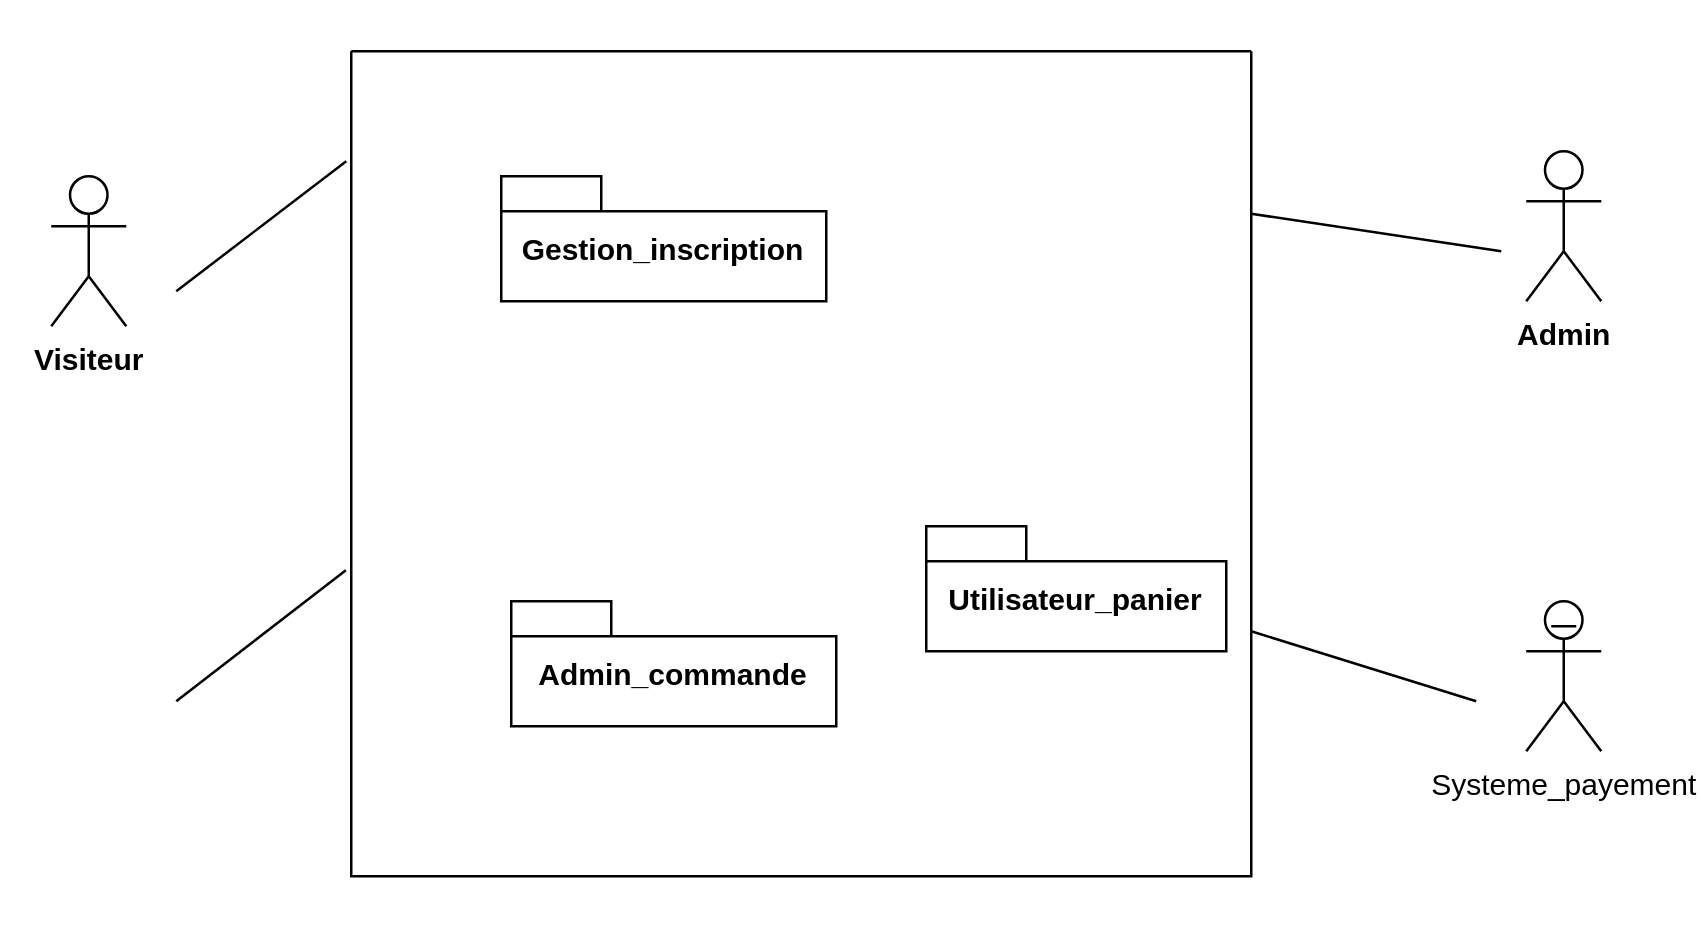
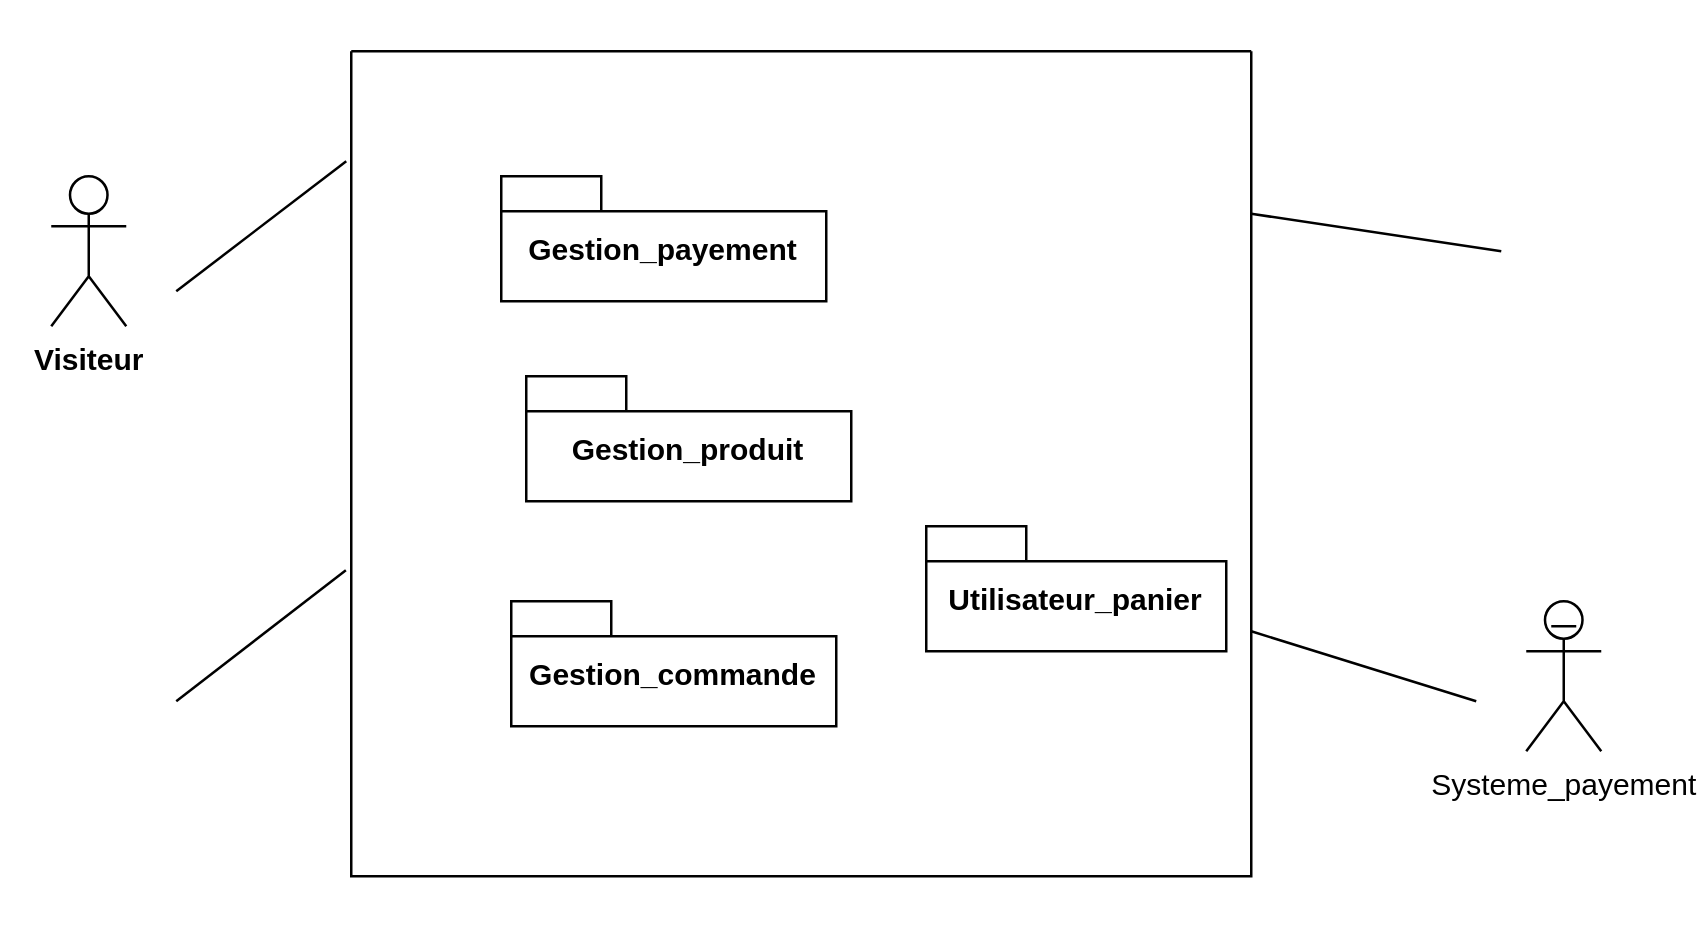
(1564, 226) -> none
(664, 251) -> (664, 251)
none -> (689, 439)
(674, 676) -> (674, 676)
